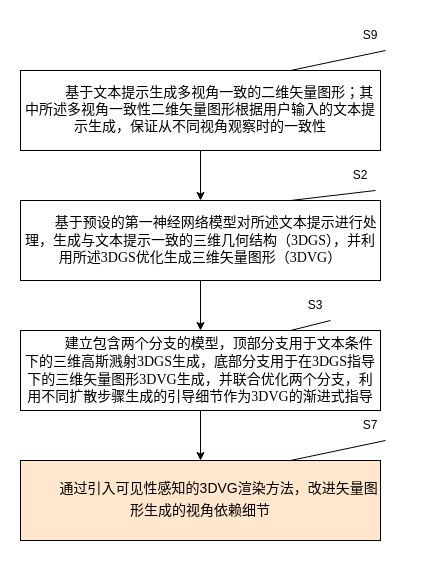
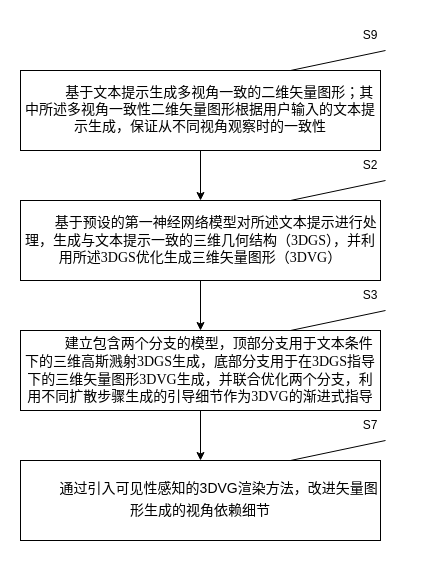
(361, 176) -> (371, 166)
(316, 306) -> (371, 296)
(201, 501) -> (201, 501)
